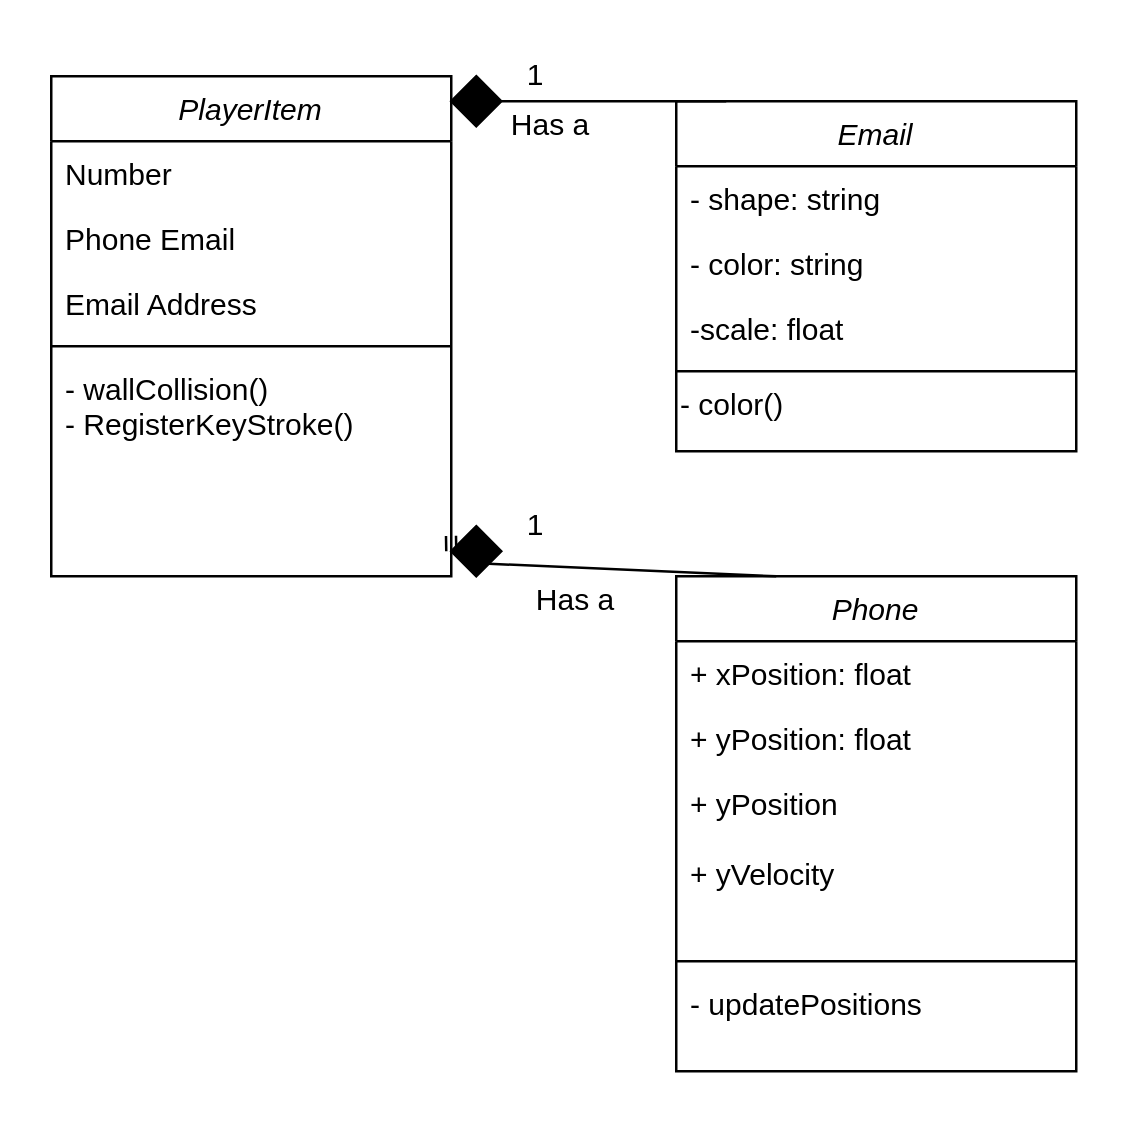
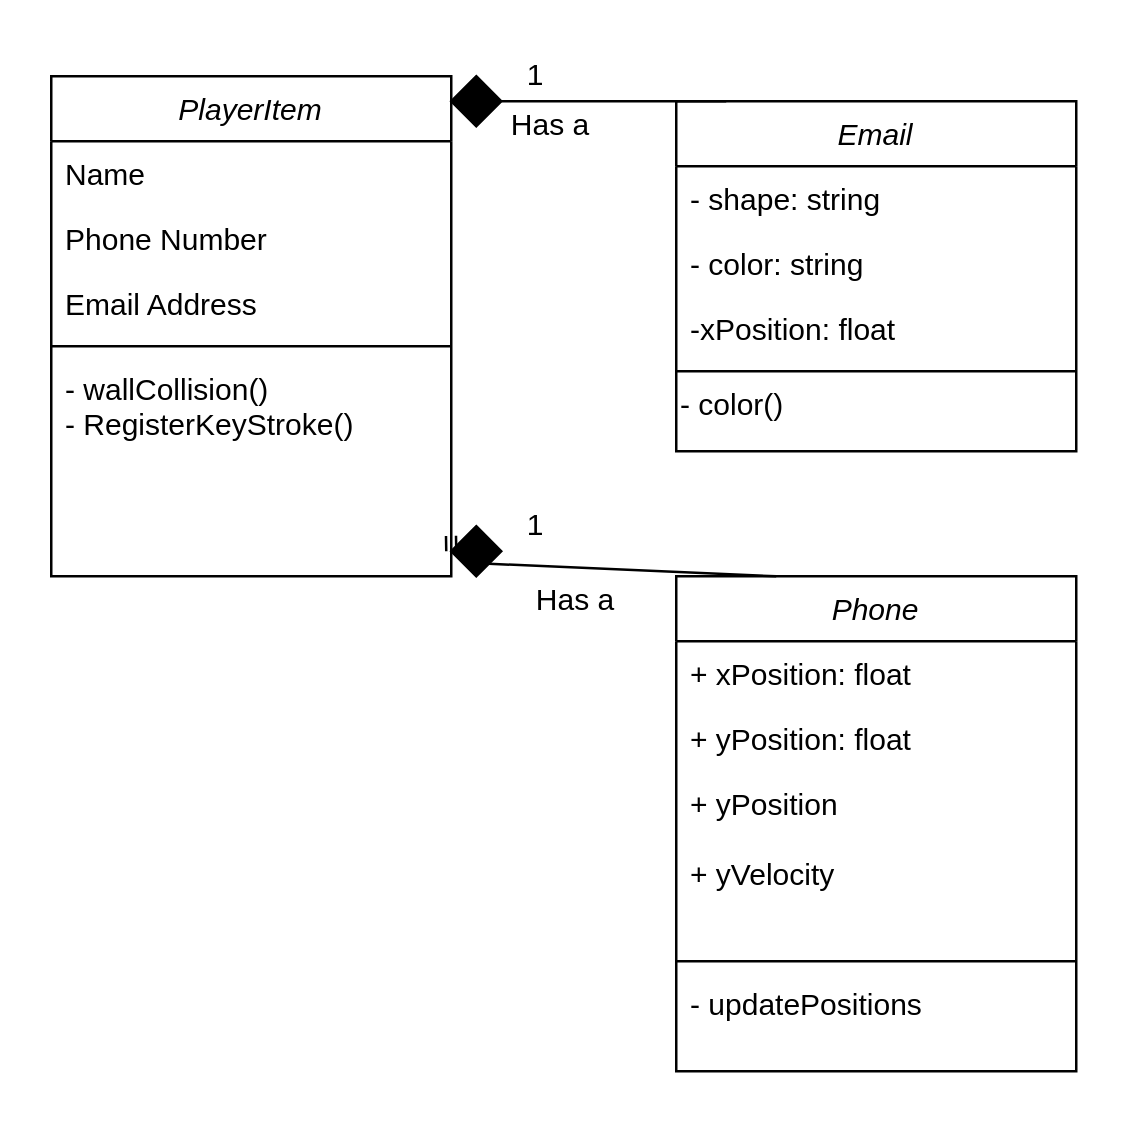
(115, 175) -> (99, 175)
(146, 240) -> (162, 240)
(784, 330) -> (813, 330)
